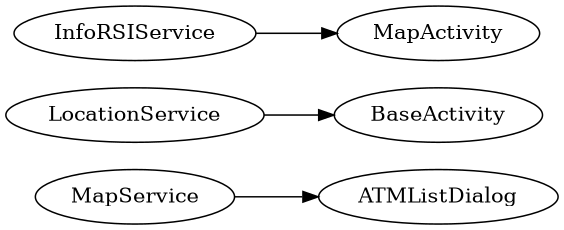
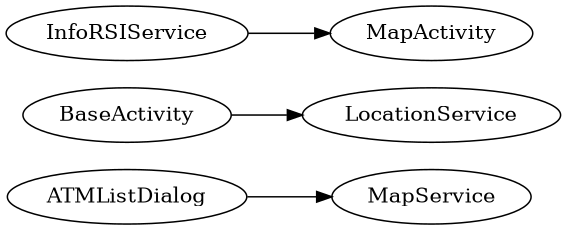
(291, 115) -> (259, 115)
(268, 197) -> (282, 197)
